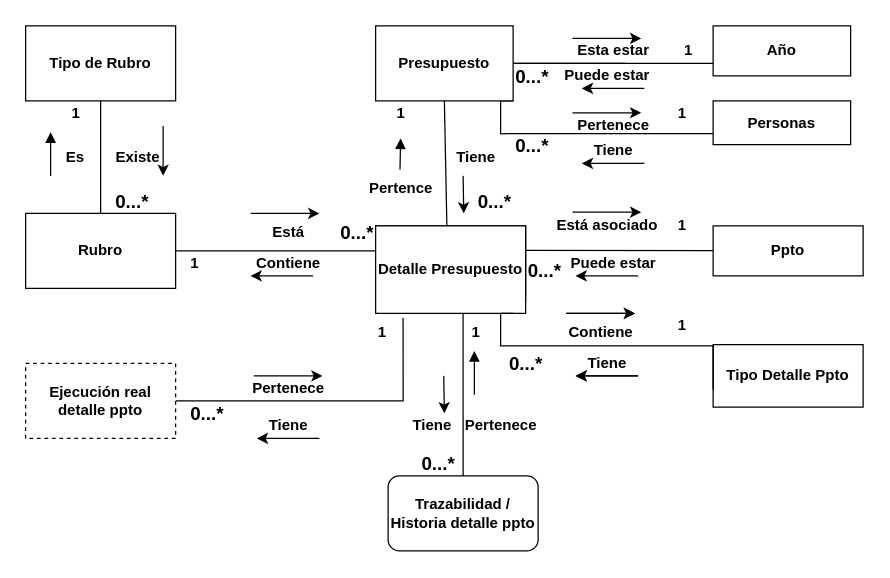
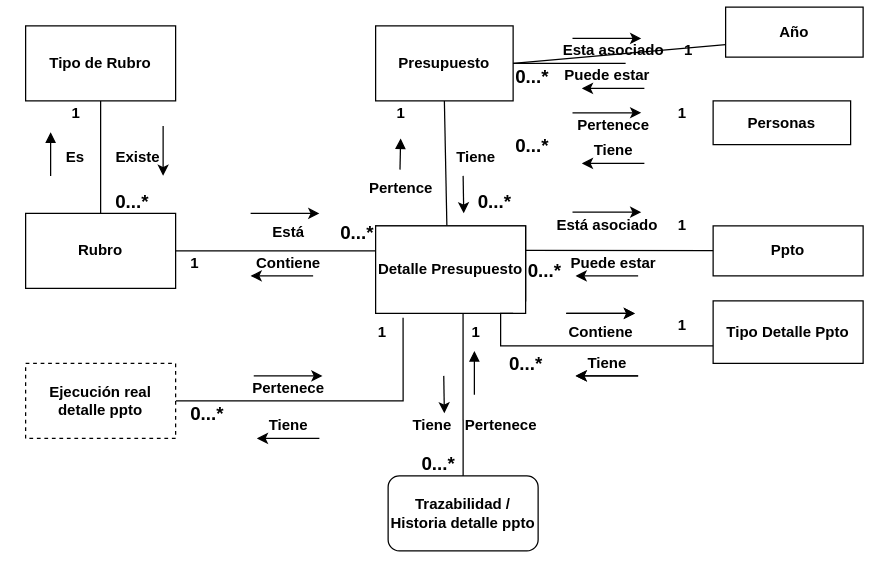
(614, 51) -> (614, 51)
(782, 51) -> (794, 32)
(590, 133) -> none
(788, 376) -> (788, 332)
